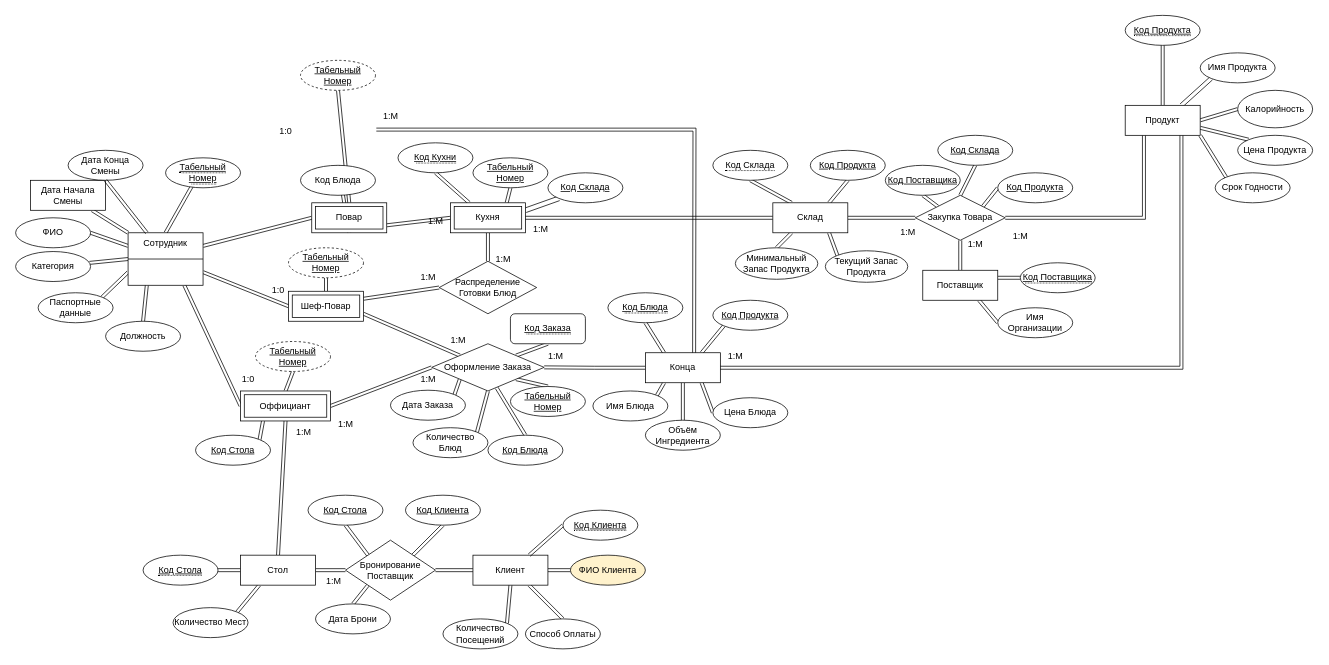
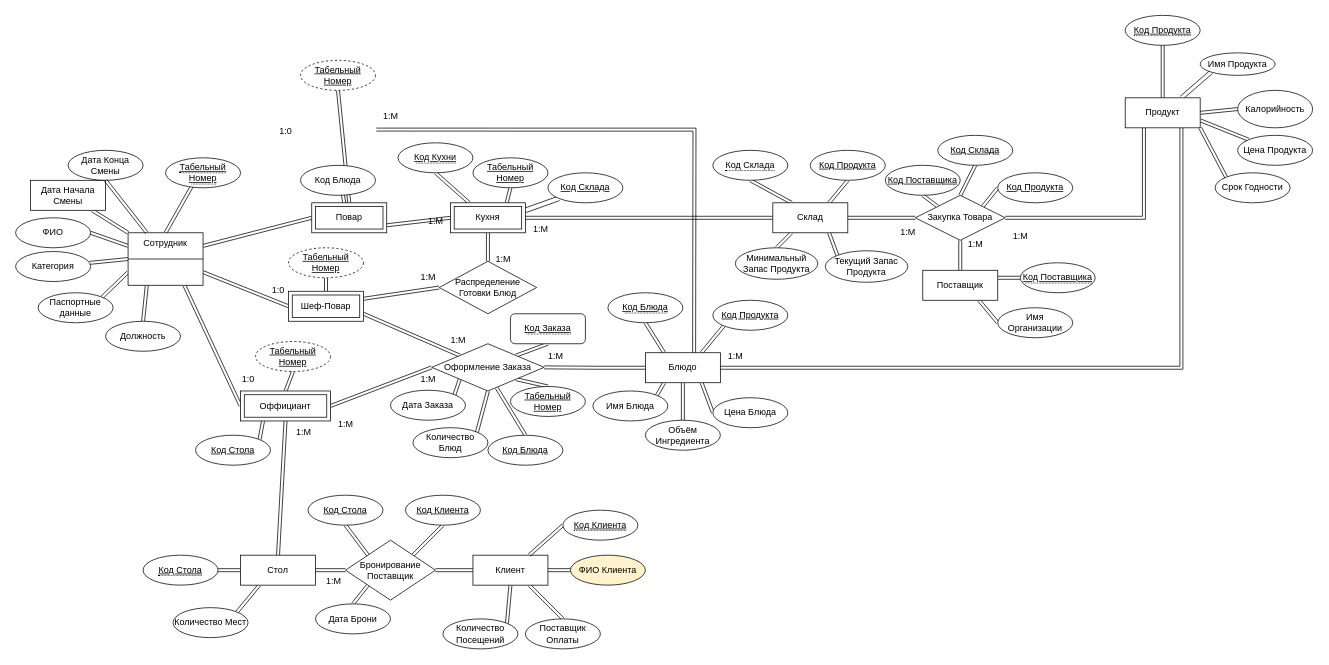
(1238, 68) -> (1238, 64)
(1163, 120) -> (1163, 113)
(683, 368) -> (683, 368)
(563, 634) -> (563, 634)
